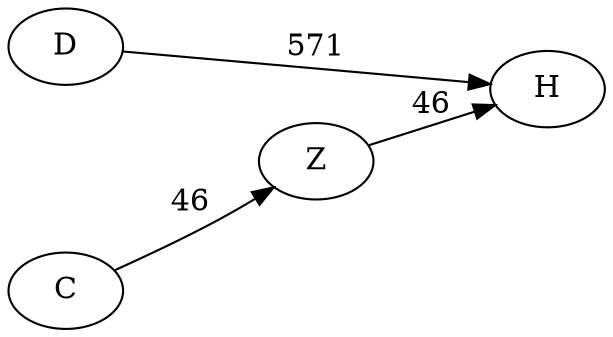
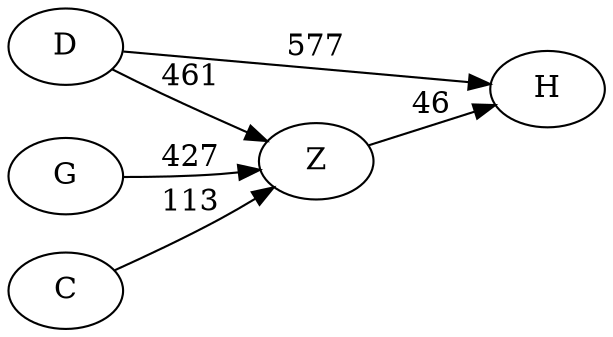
(316, 48) -> (316, 48)
none -> (179, 102)
none -> (66, 176)
(191, 203) -> (191, 203)
